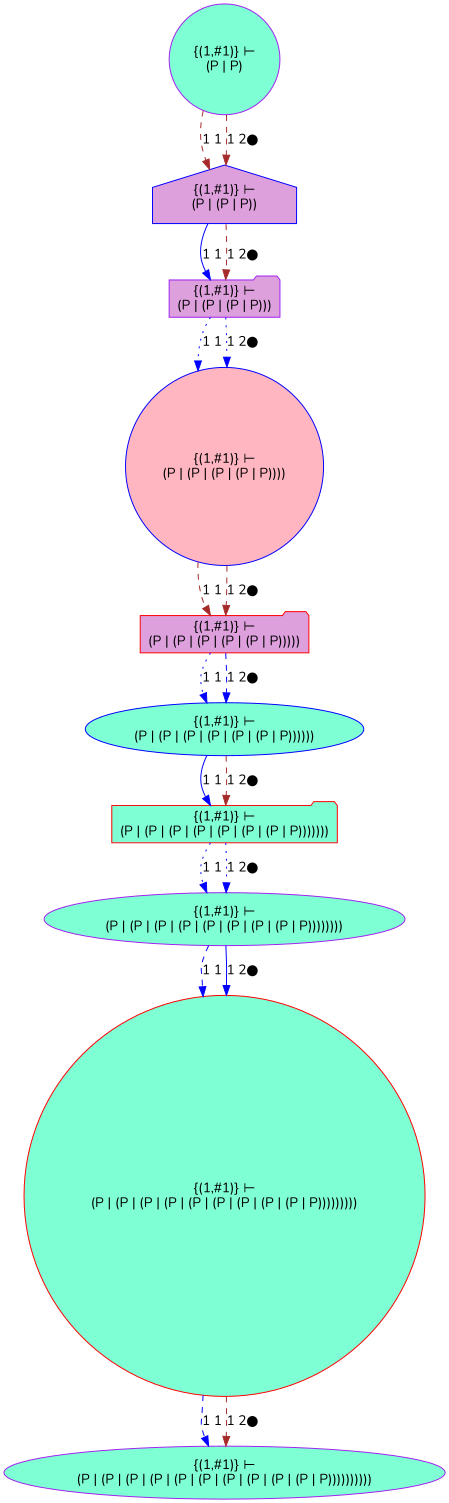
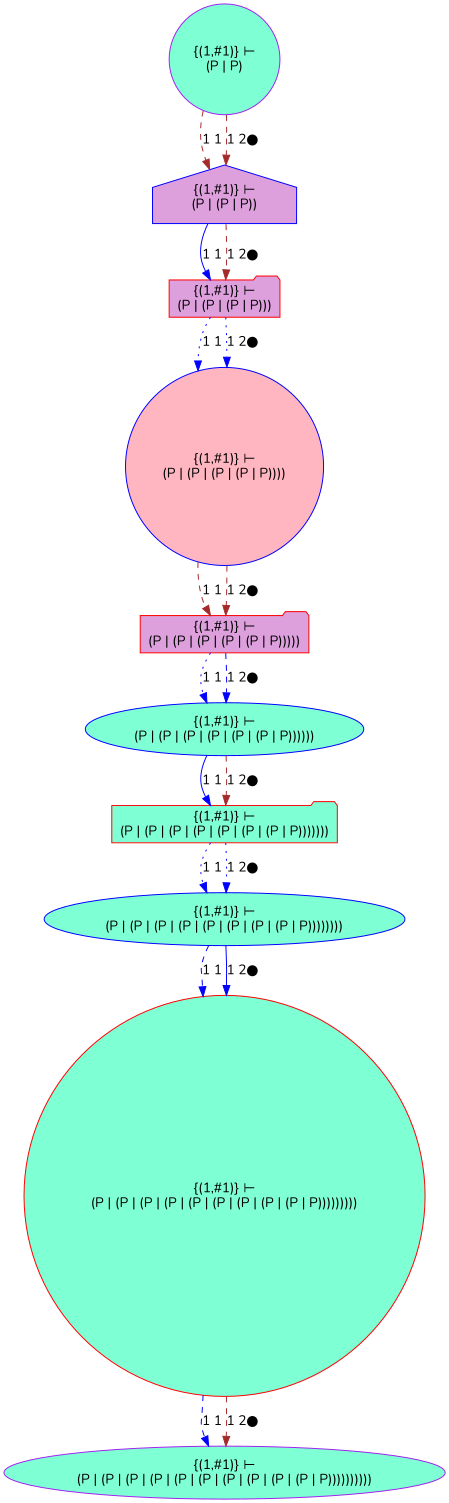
(225, 299) -> (225, 299)
(225, 919) -> (225, 919)
